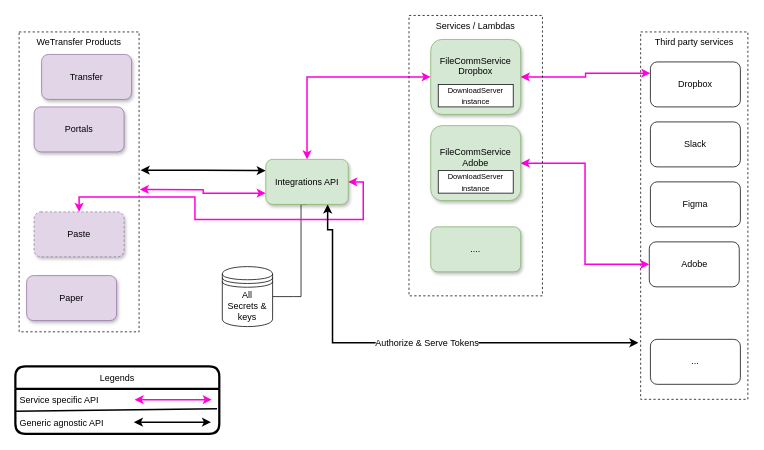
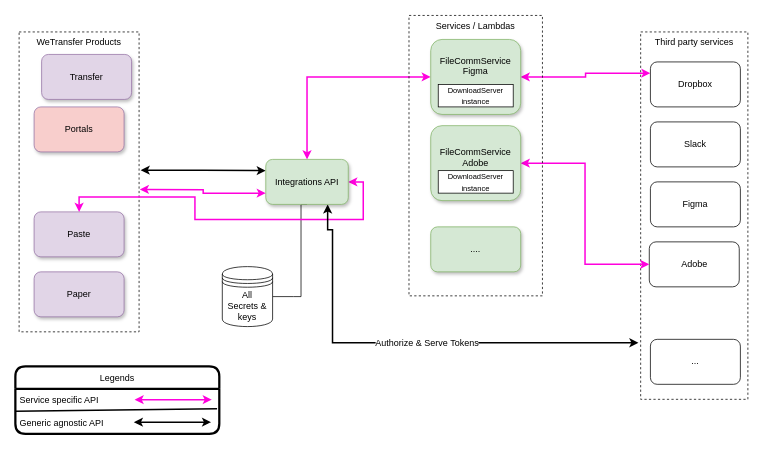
(476, 77) -> (476, 77)
(79, 129) -> (79, 129)
(79, 234) -> (79, 234)
(72, 298) -> (79, 294)
